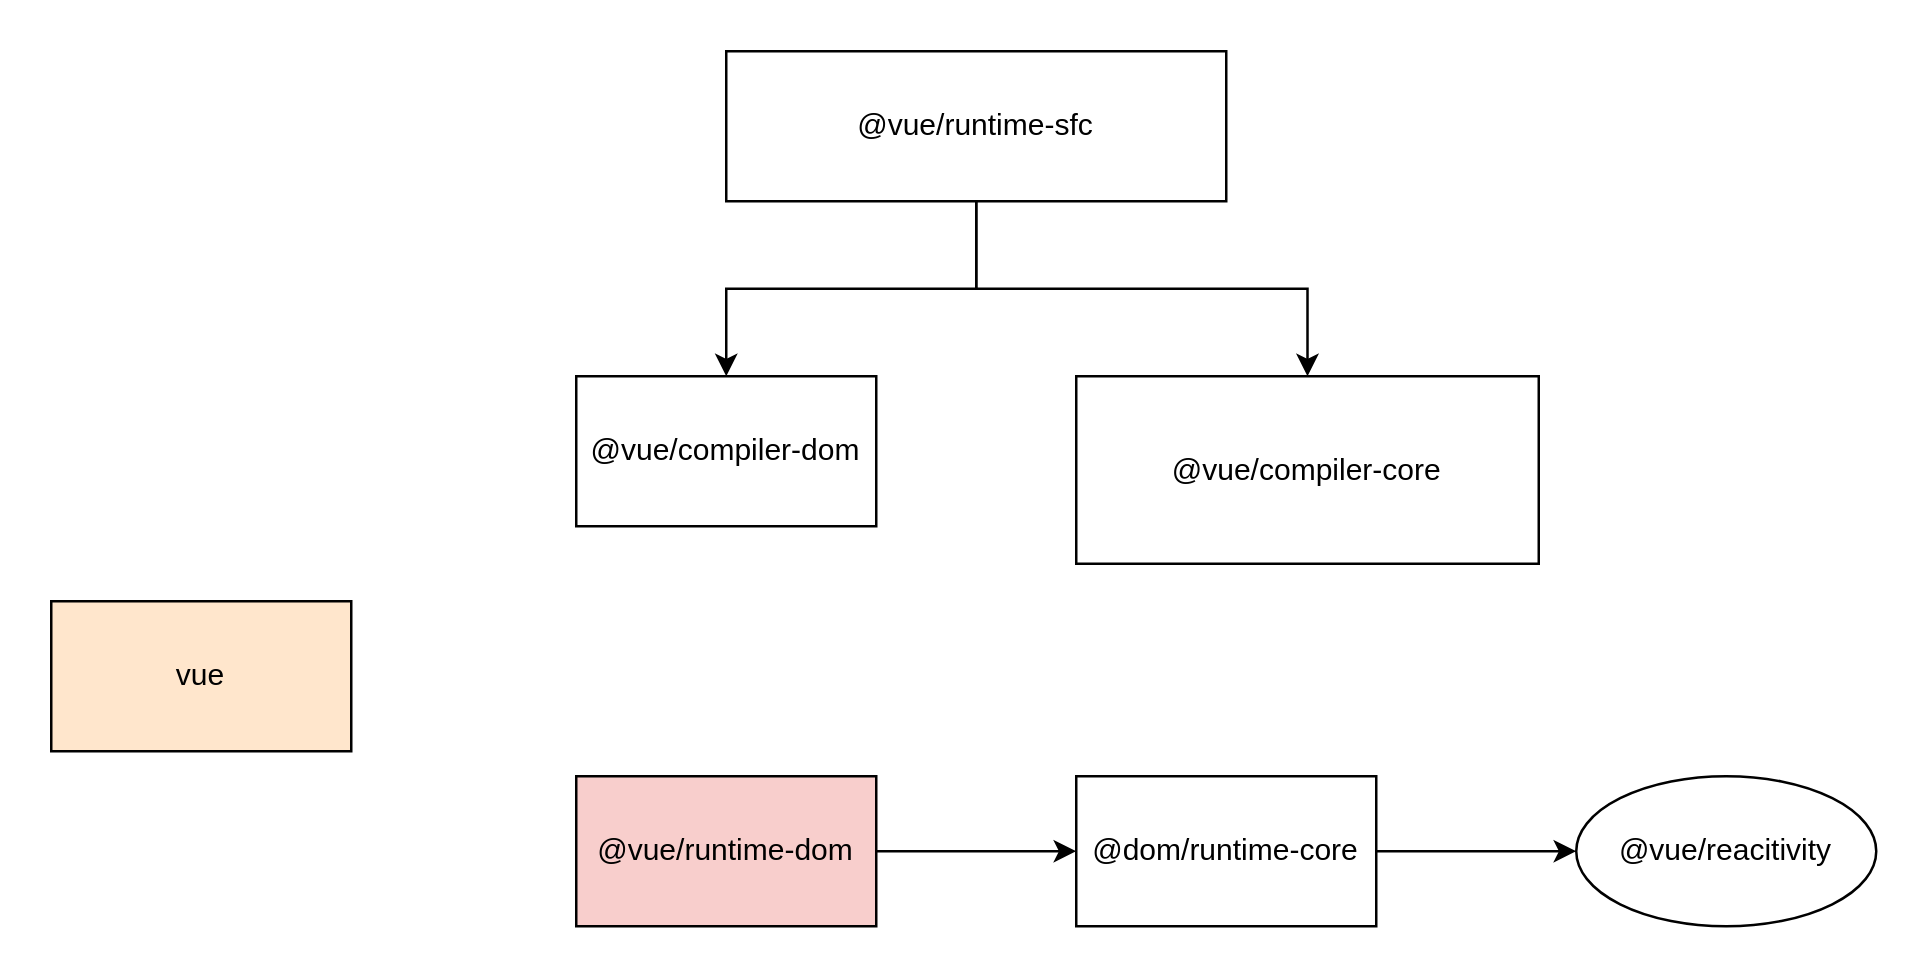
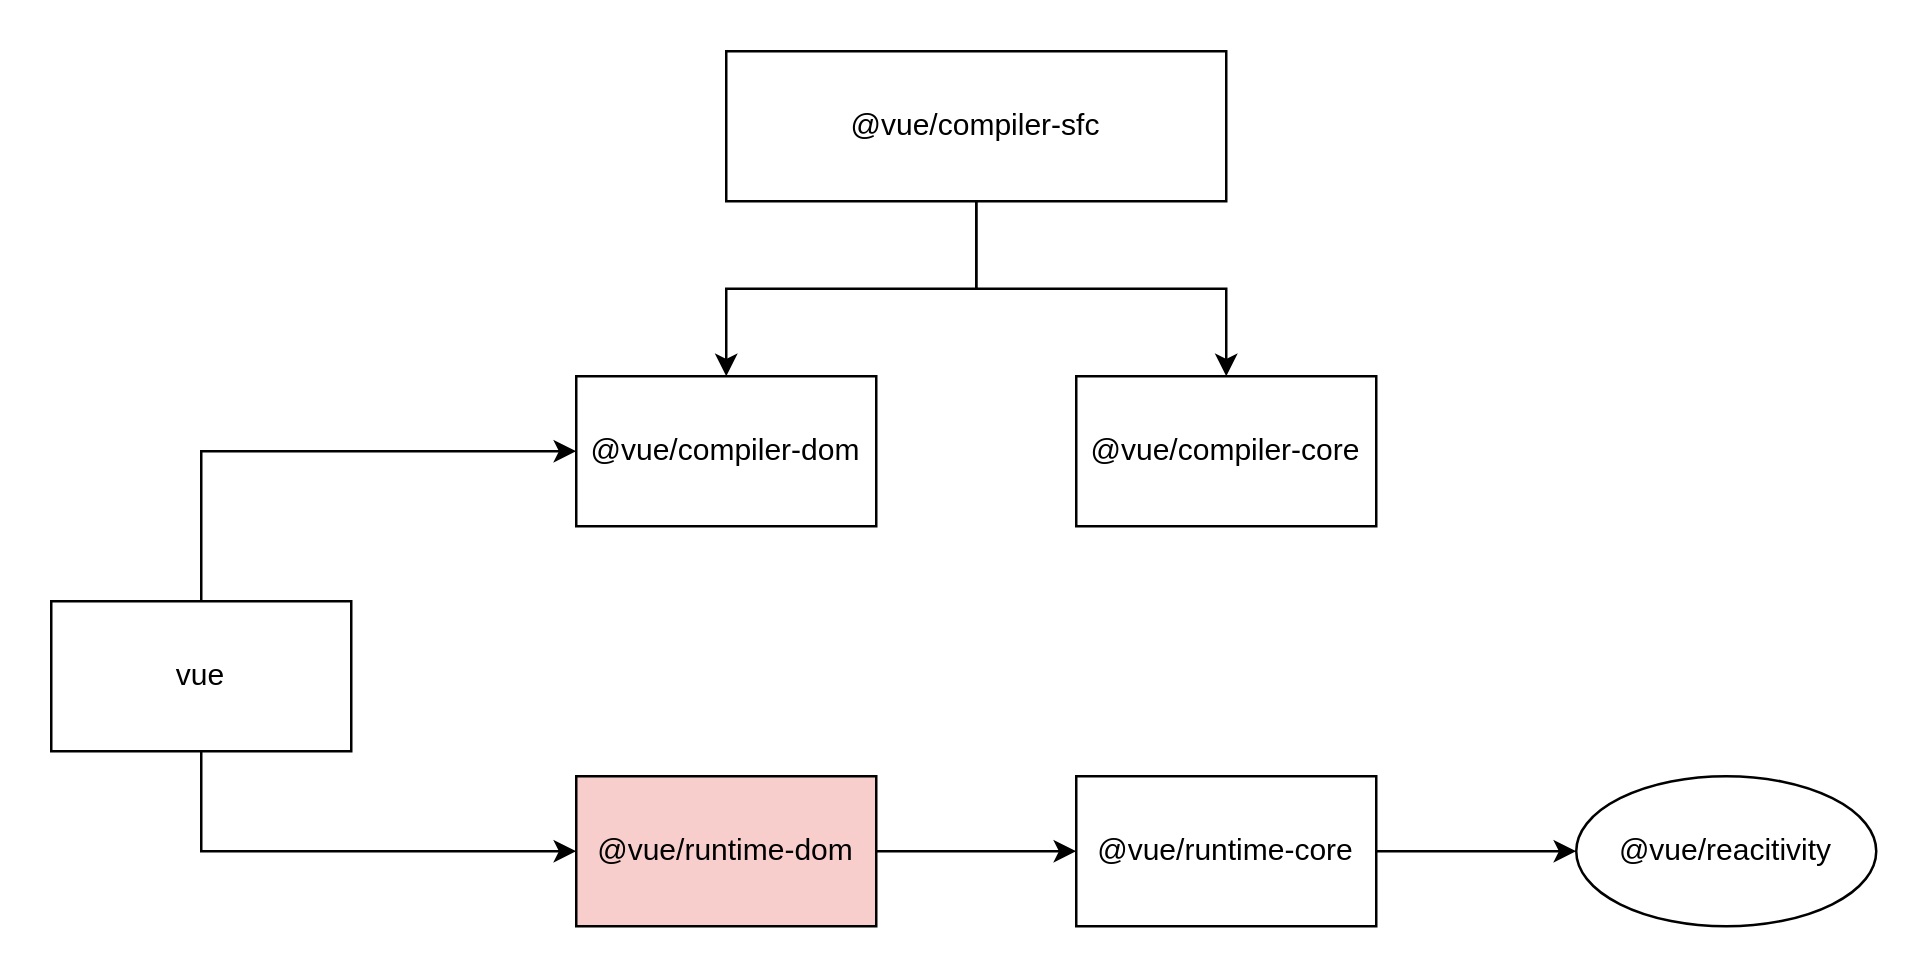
(976, 126) -> (976, 126)
none -> (305, 451)
(1308, 470) -> (1226, 451)
(201, 676) -> (201, 676)
none -> (330, 851)
(1226, 851) -> (1226, 851)
